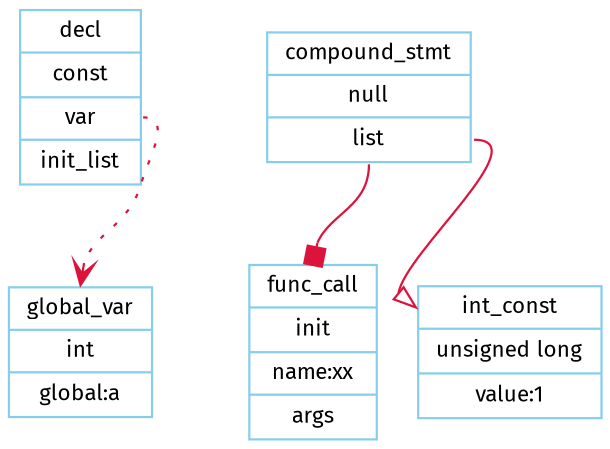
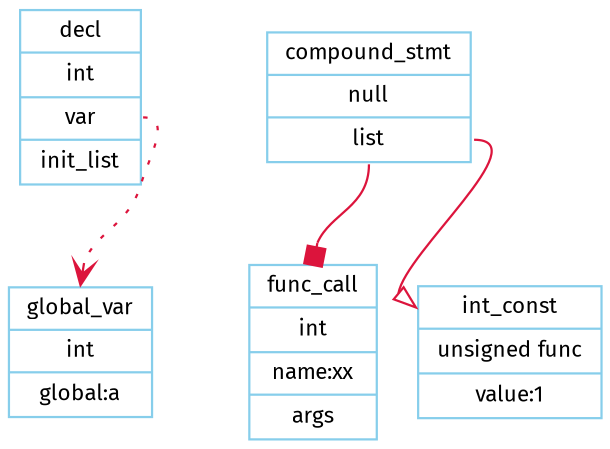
(80, 74) -> (80, 74)
(313, 329) -> (313, 329)
(510, 350) -> (510, 350)
